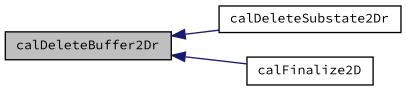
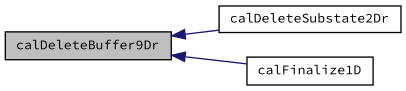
(88, 46) -> (88, 46)
(310, 71) -> (310, 71)
